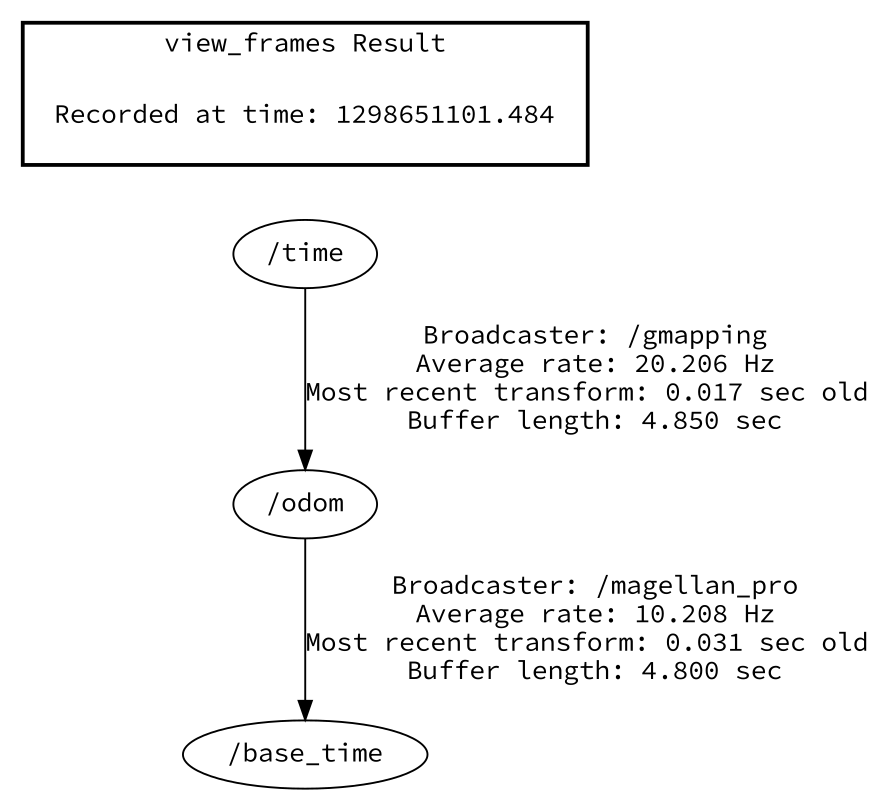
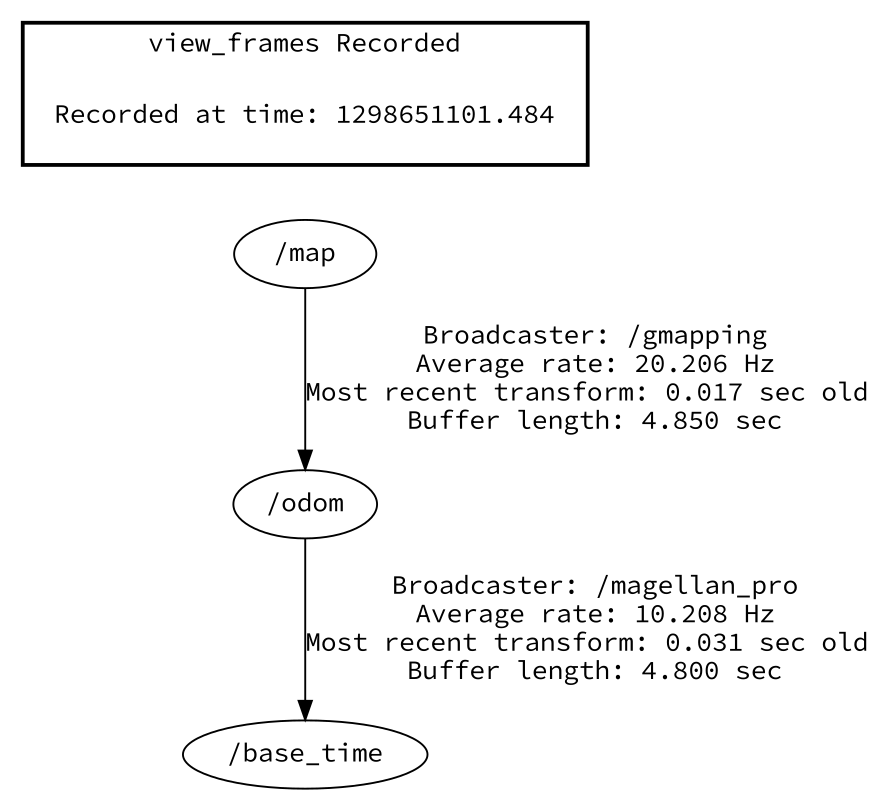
(305, 45) -> (305, 45)
(305, 254) -> (305, 254)
